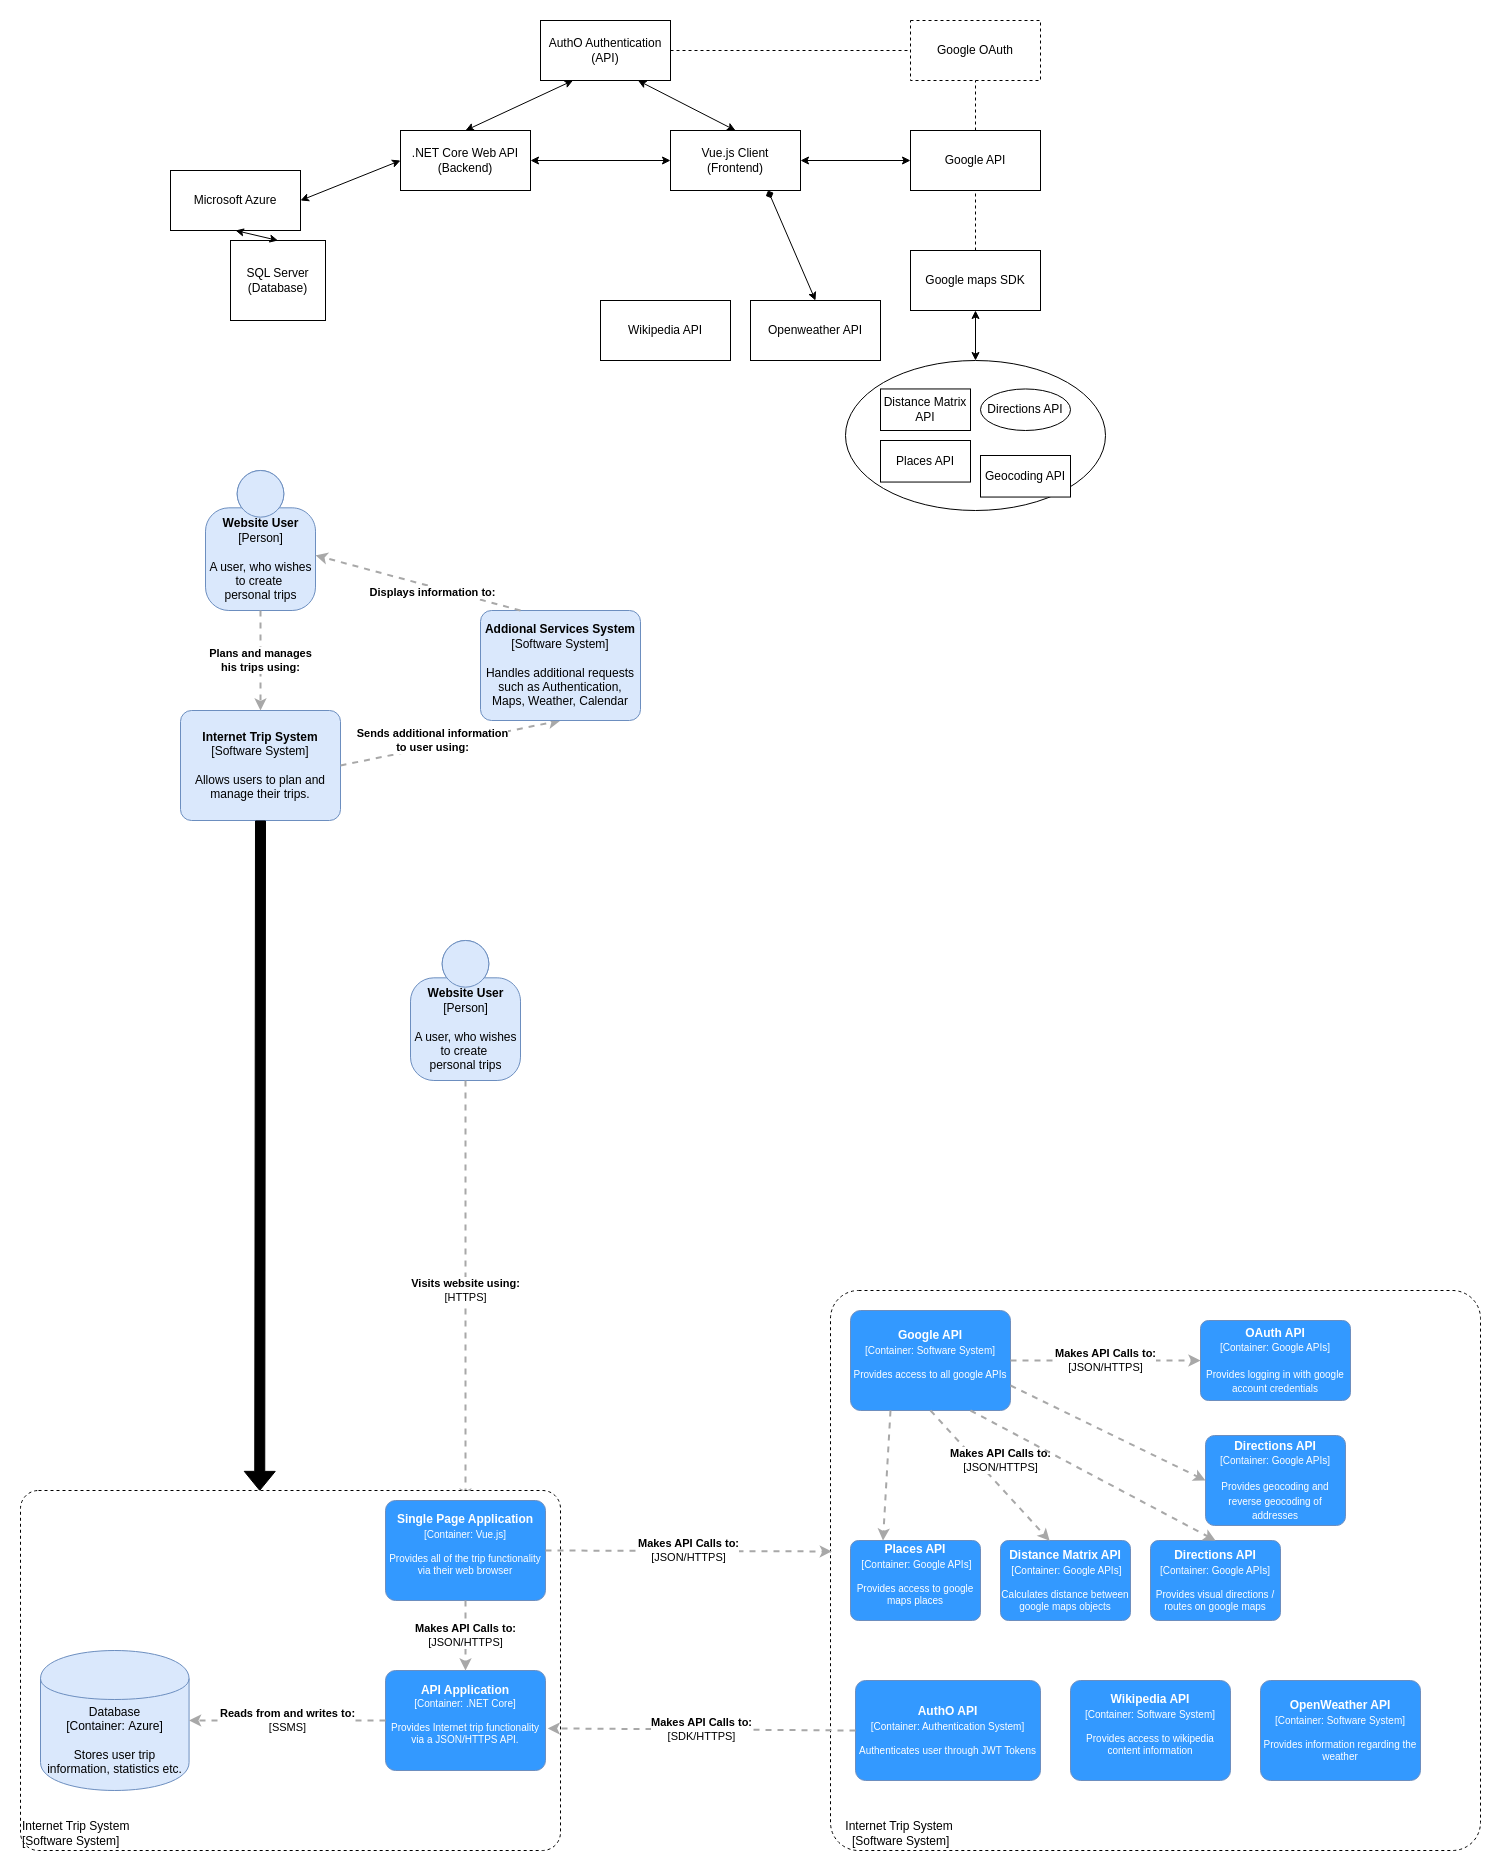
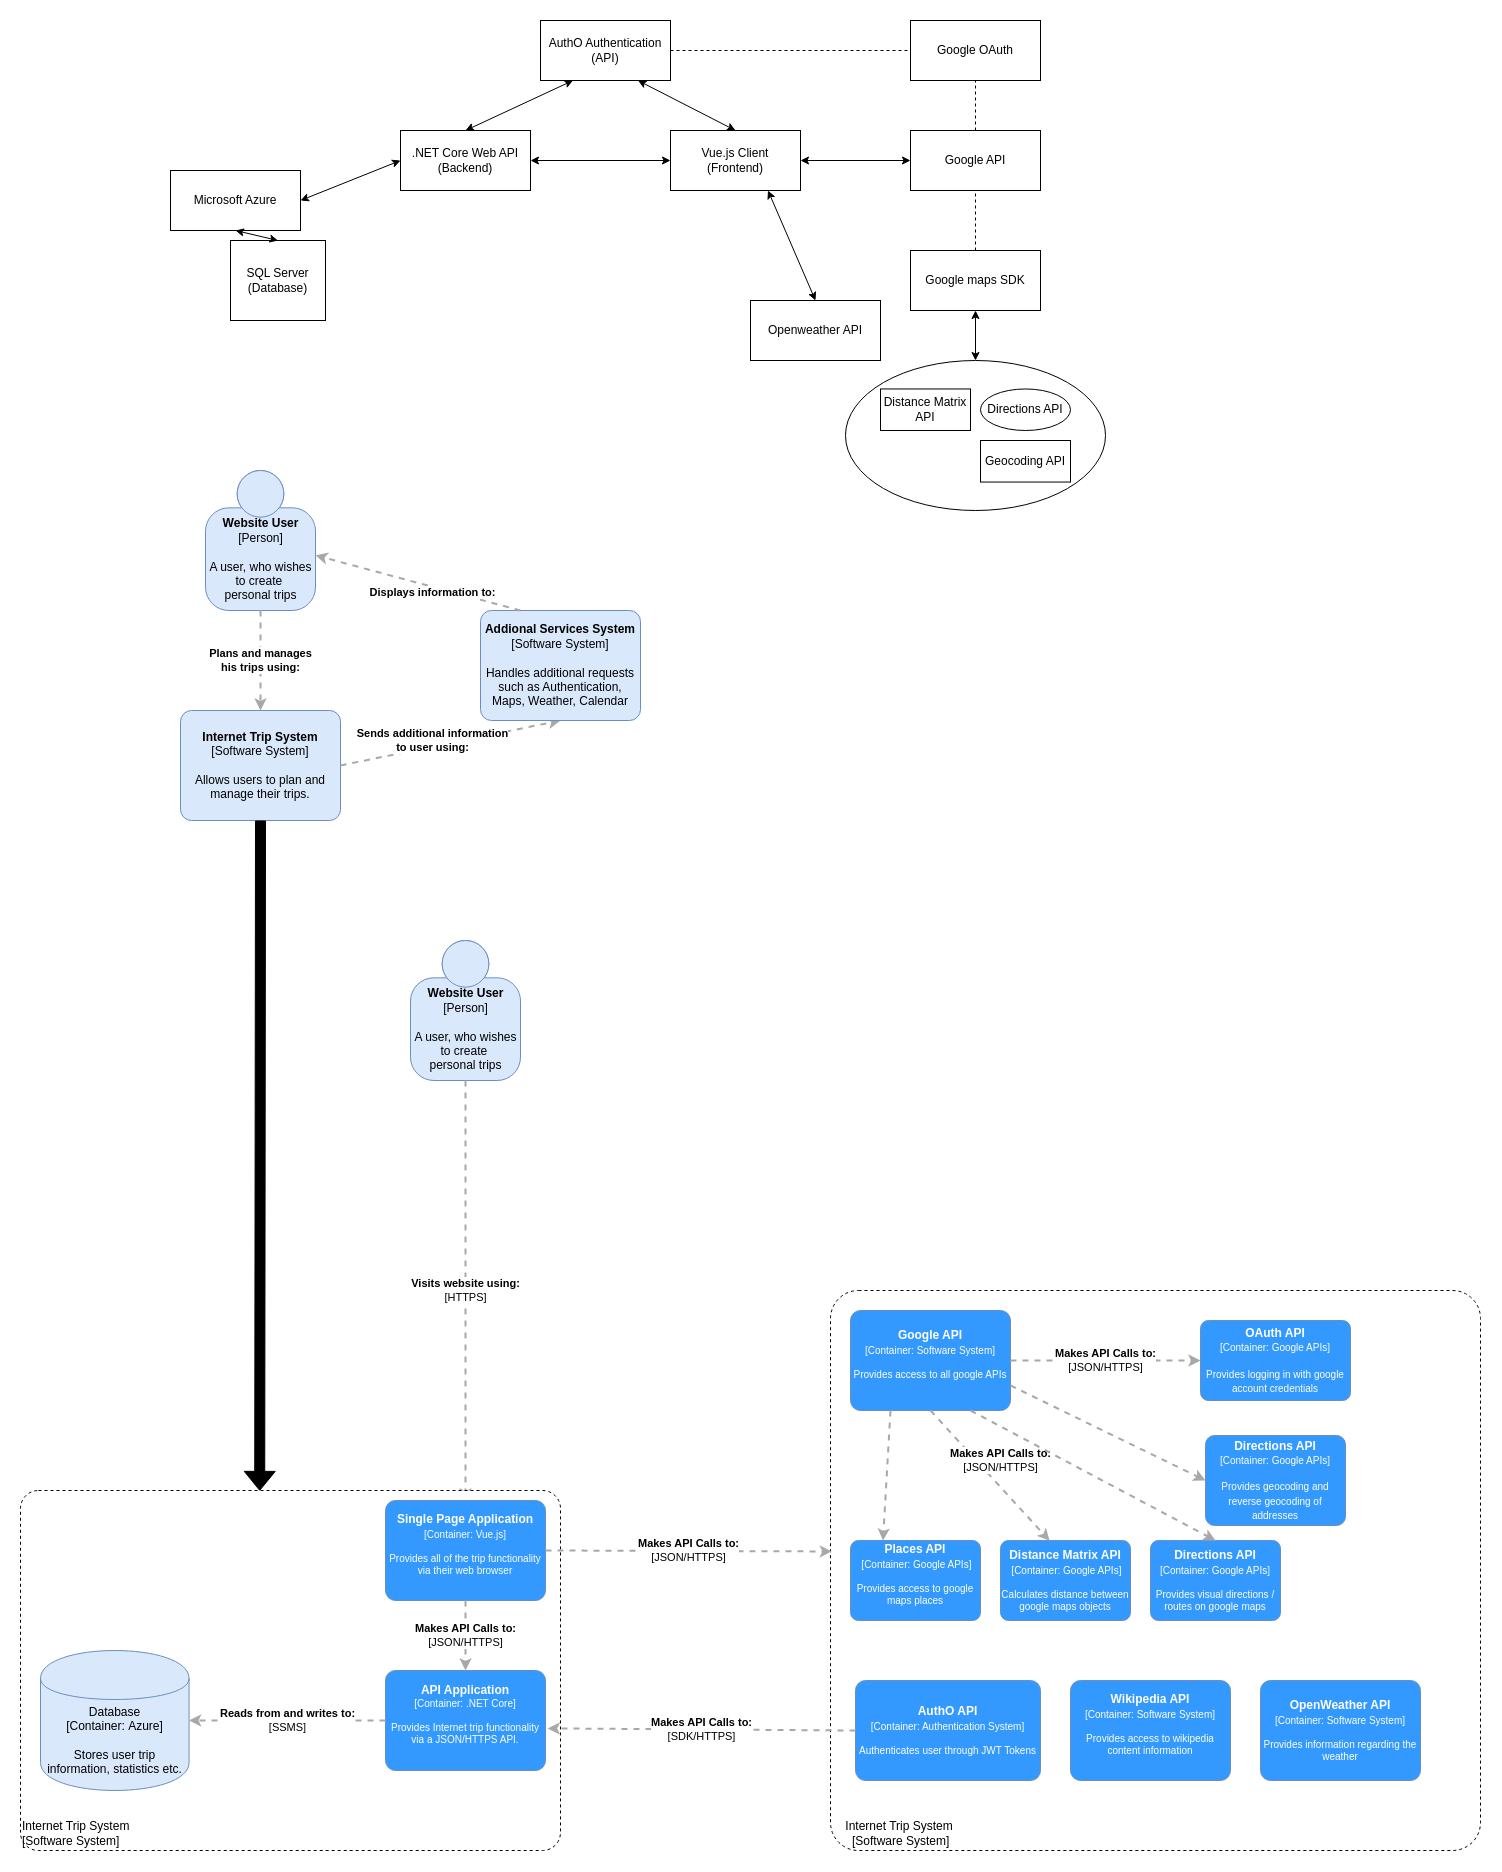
(976, 51) -> (976, 51)
(771, 199) -> (771, 197)
(666, 331) -> none
(926, 461) -> none
(1026, 476) -> (1026, 461)
